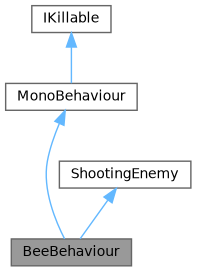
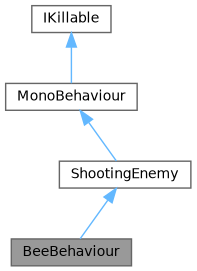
(47, 182) -> (103, 142)
